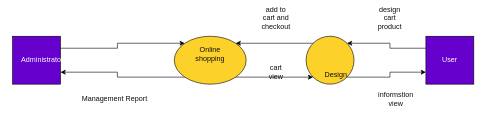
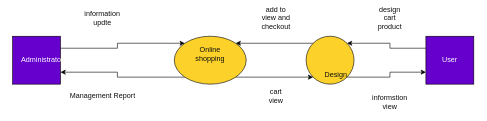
none -> (102, 18)
(276, 18) -> (276, 18)
(276, 72) -> (276, 96)
(114, 99) -> (102, 96)
(396, 99) -> (390, 102)
